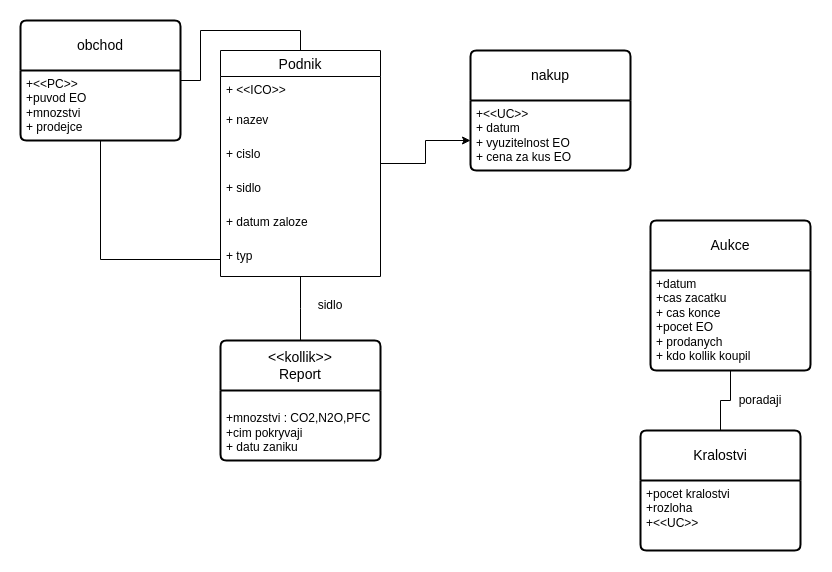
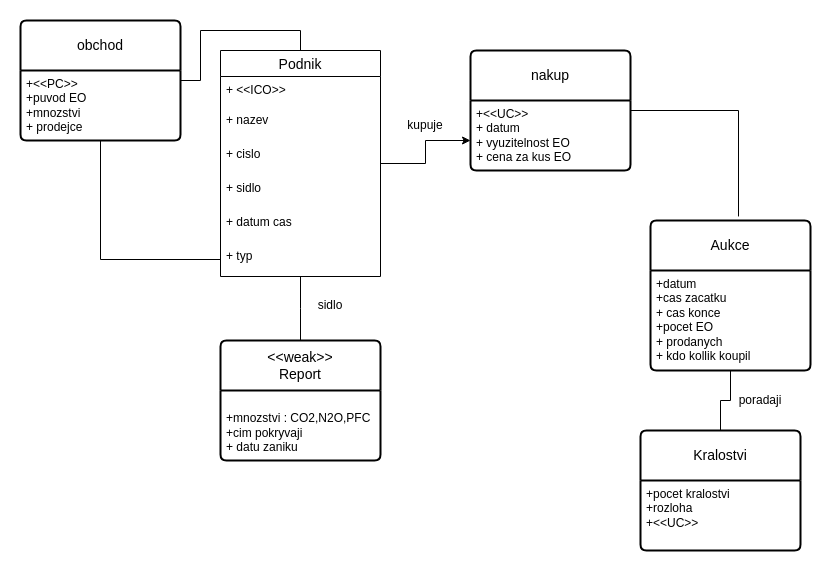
none -> (738, 111)
none -> (426, 126)
(269, 223) -> (260, 223)
(301, 366) -> (301, 366)
